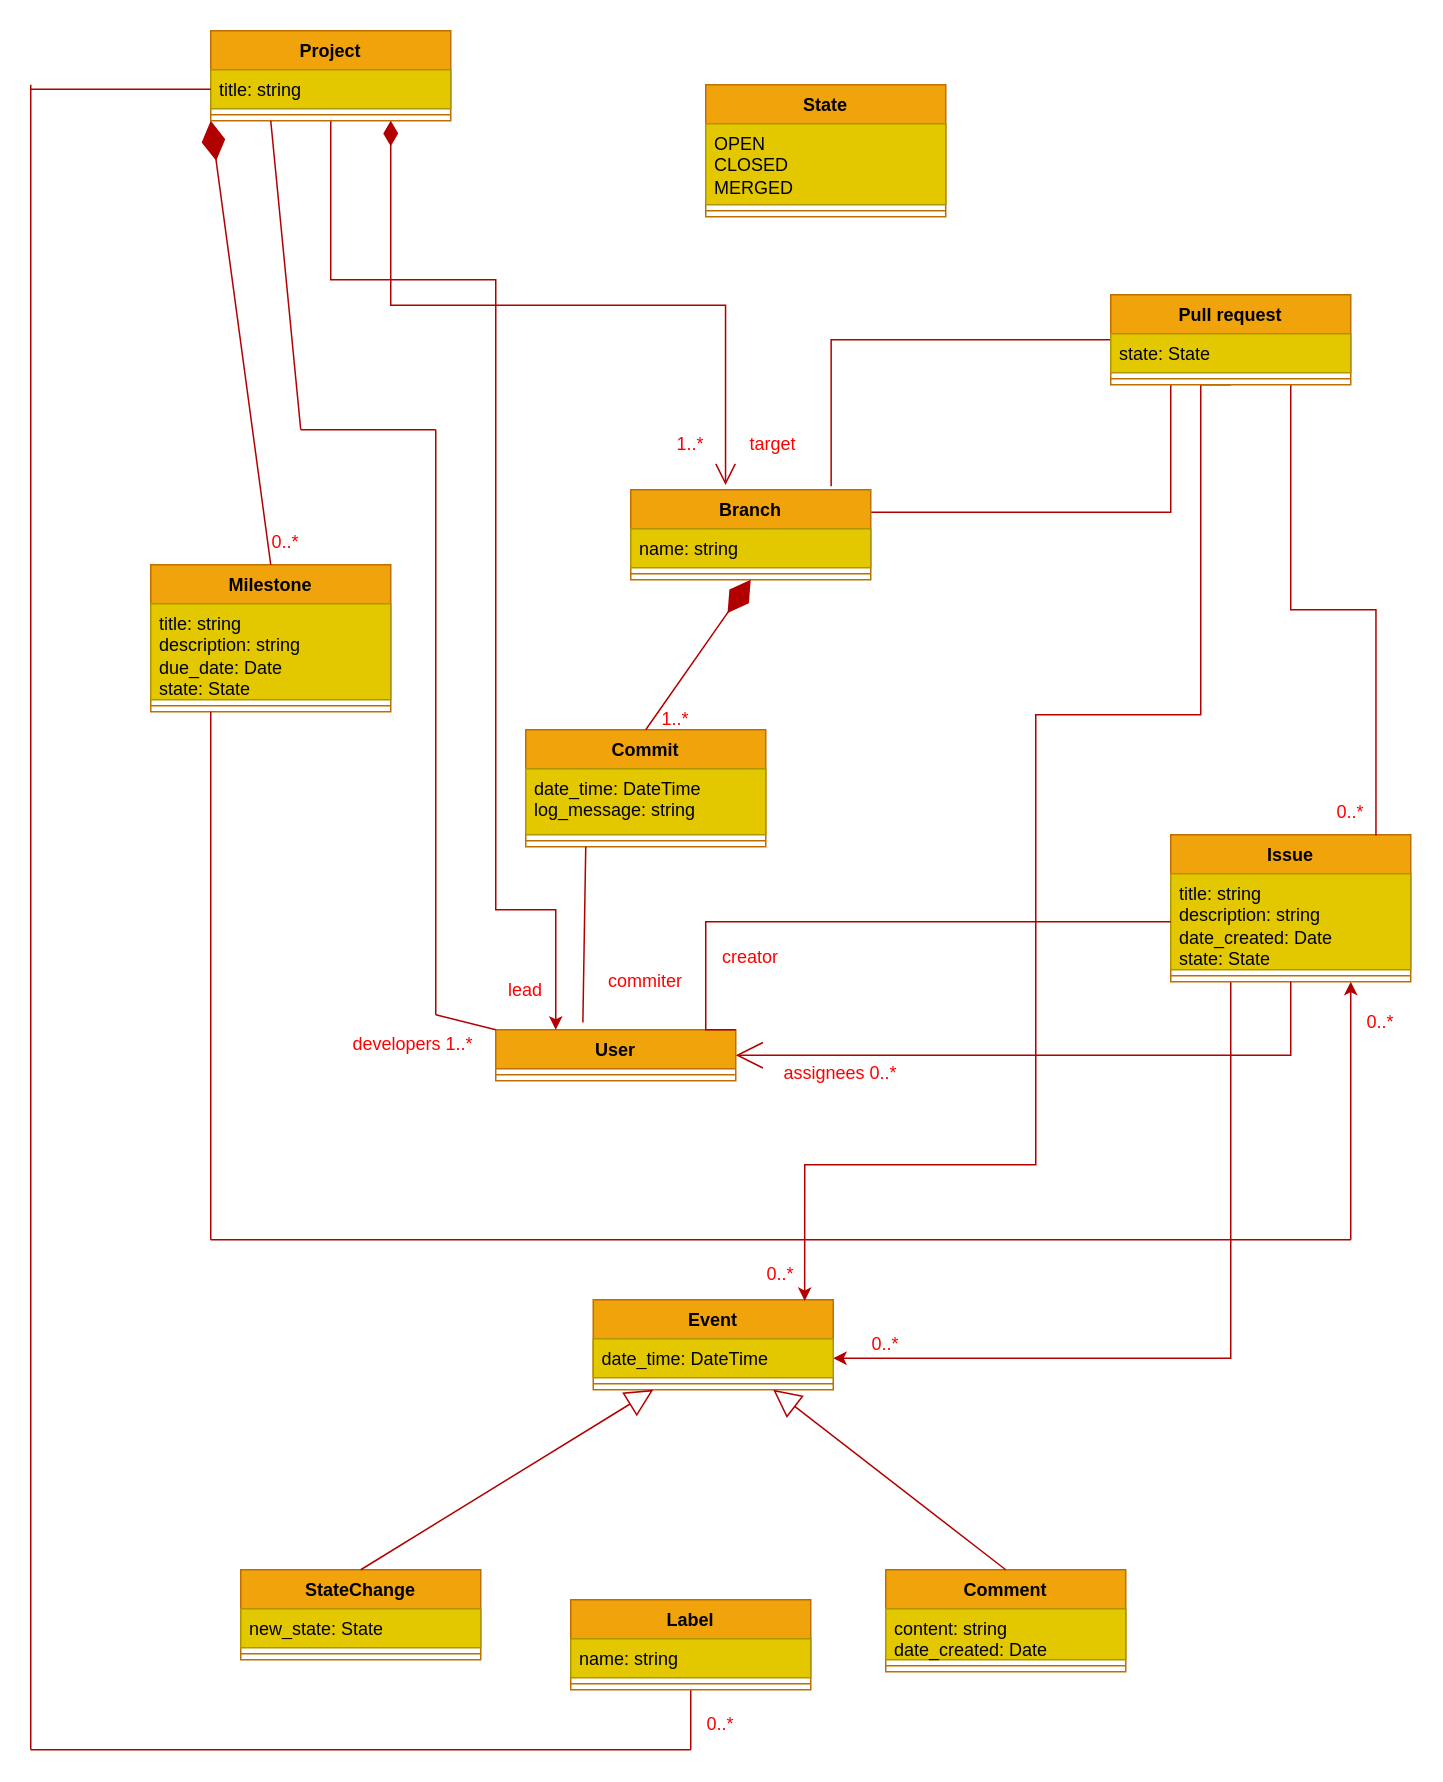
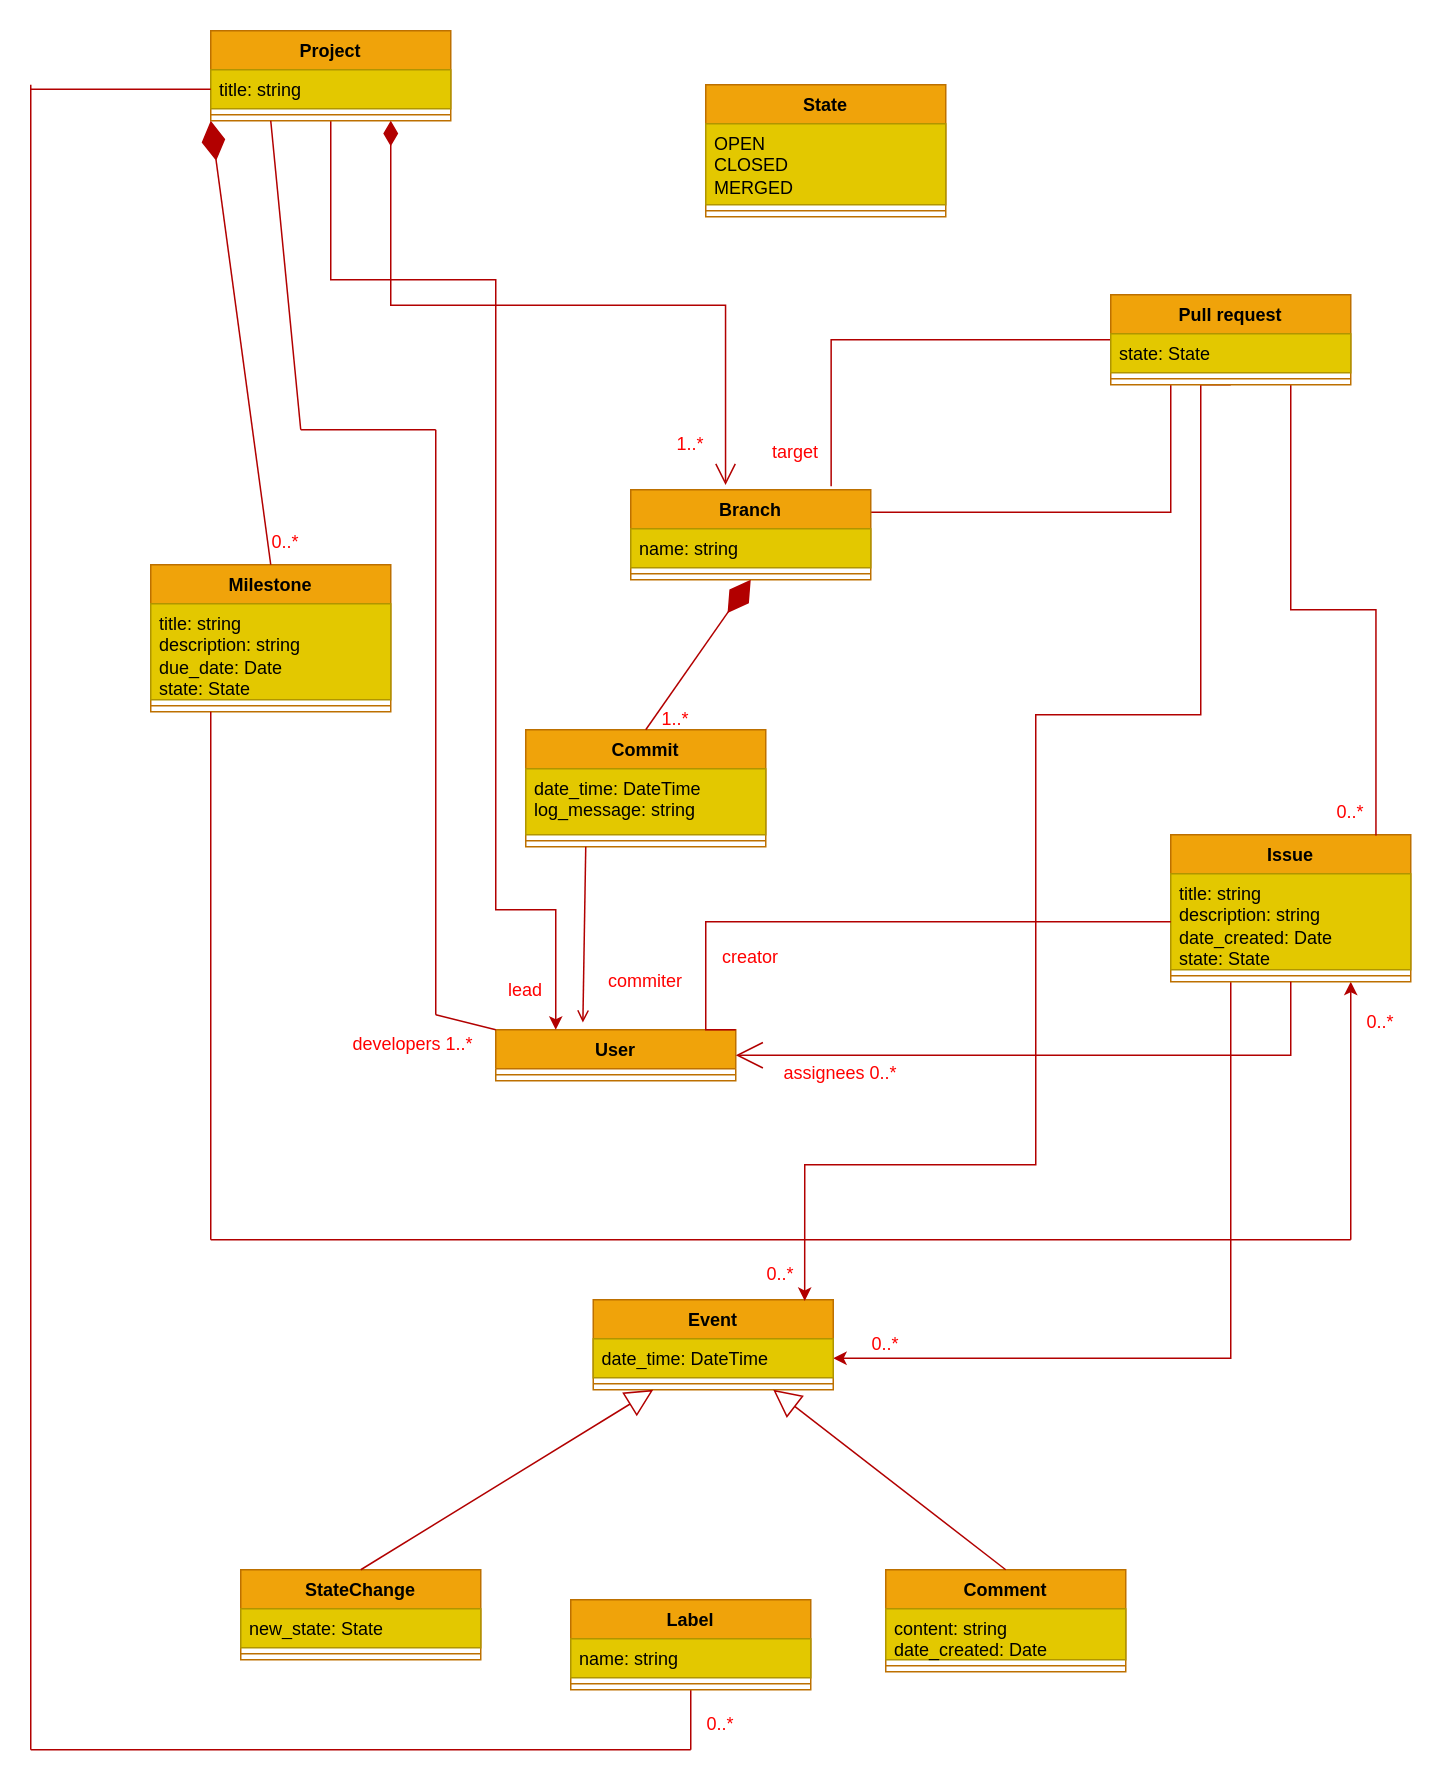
(773, 445) -> (796, 452)
(583, 1016) -> (583, 1015)
